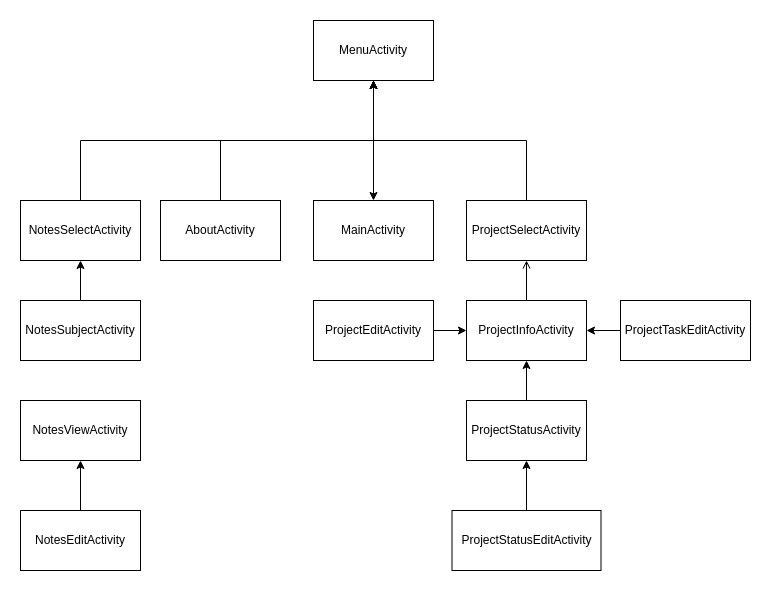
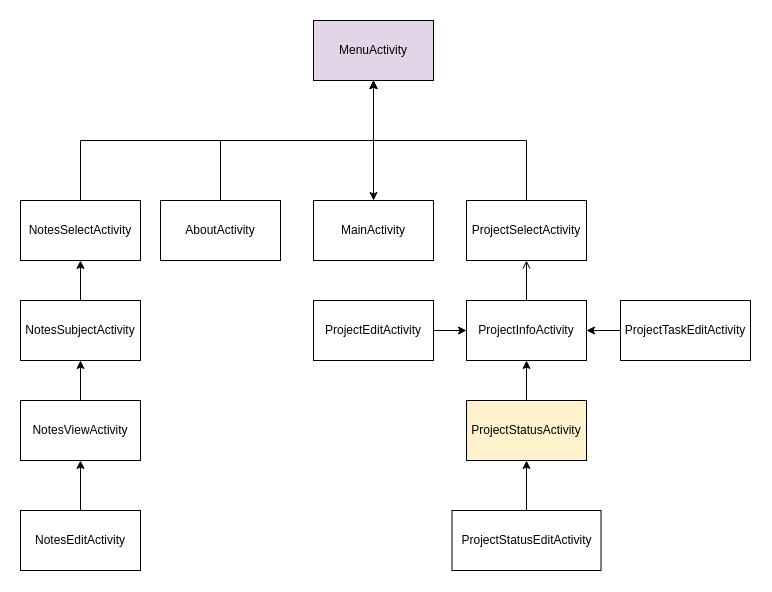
(374, 51) -> (374, 51)
none -> (81, 384)
(527, 431) -> (527, 431)
